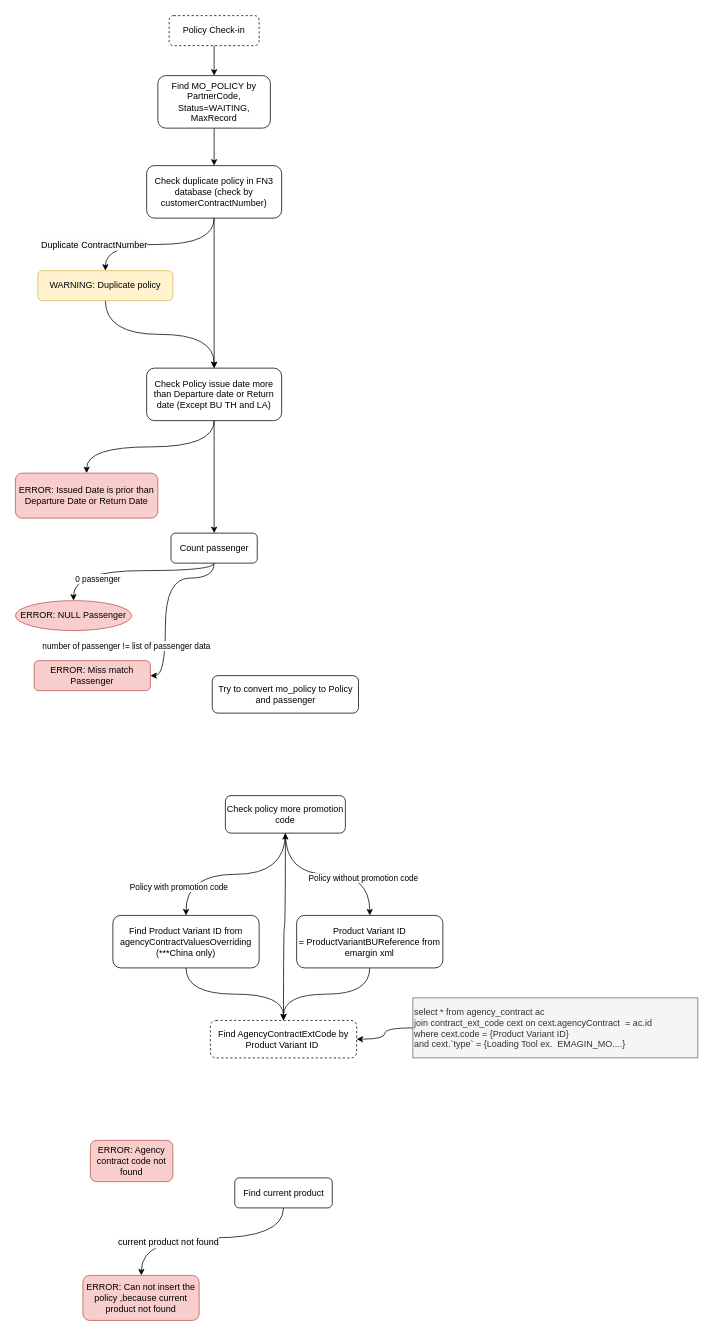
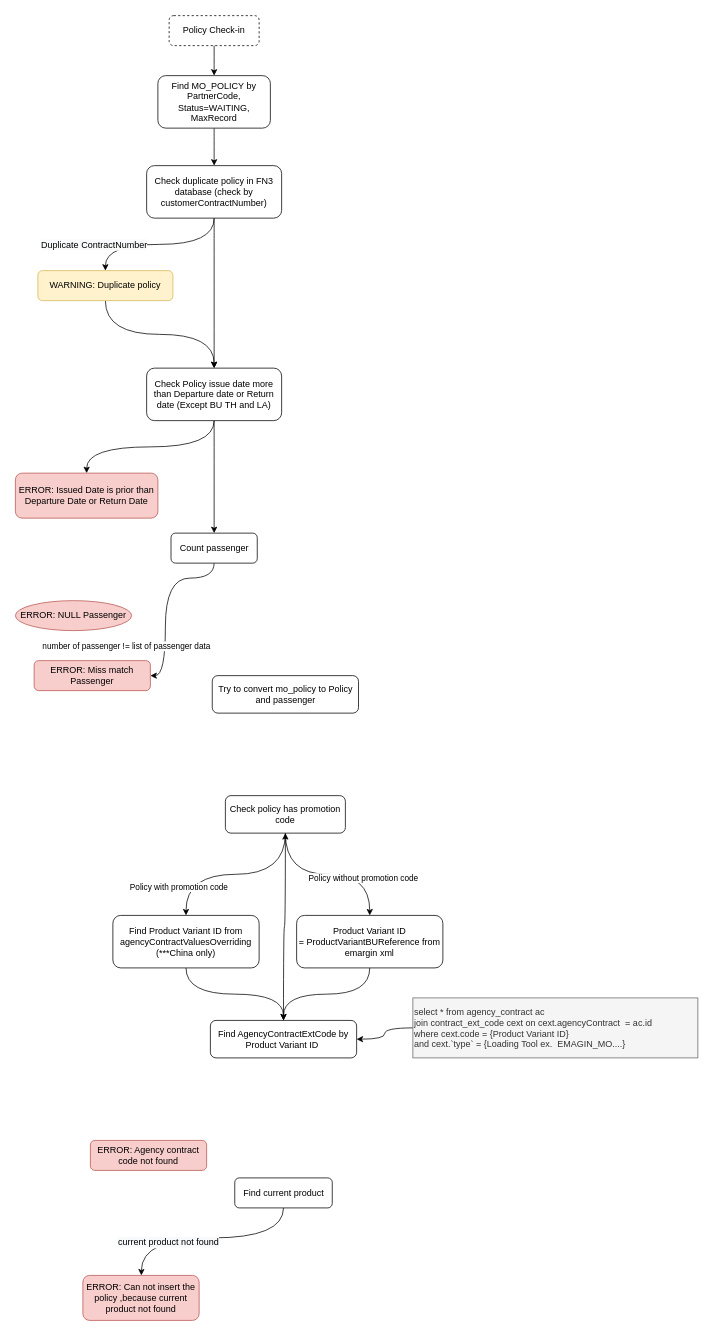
(139, 570) -> none
(285, 814) -> (285, 814)
(284, 1039) -> (284, 1039)
(132, 1161) -> (149, 1155)
